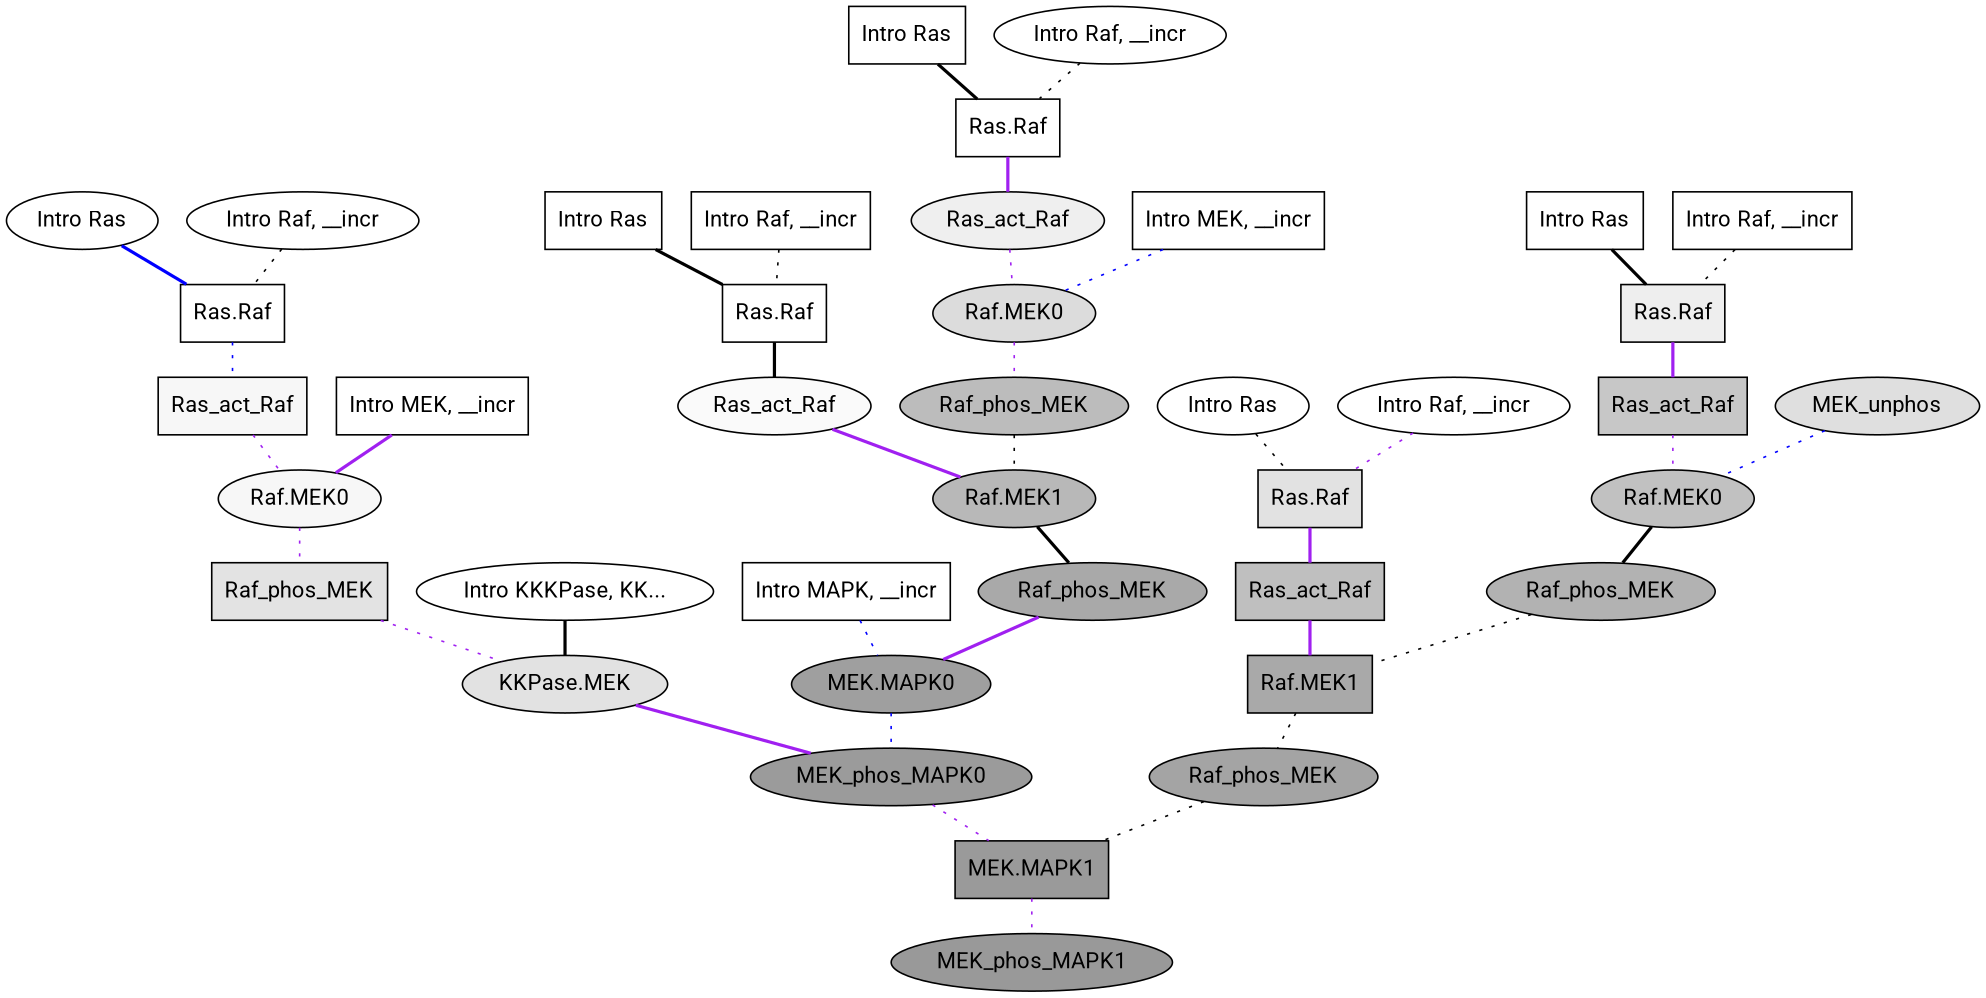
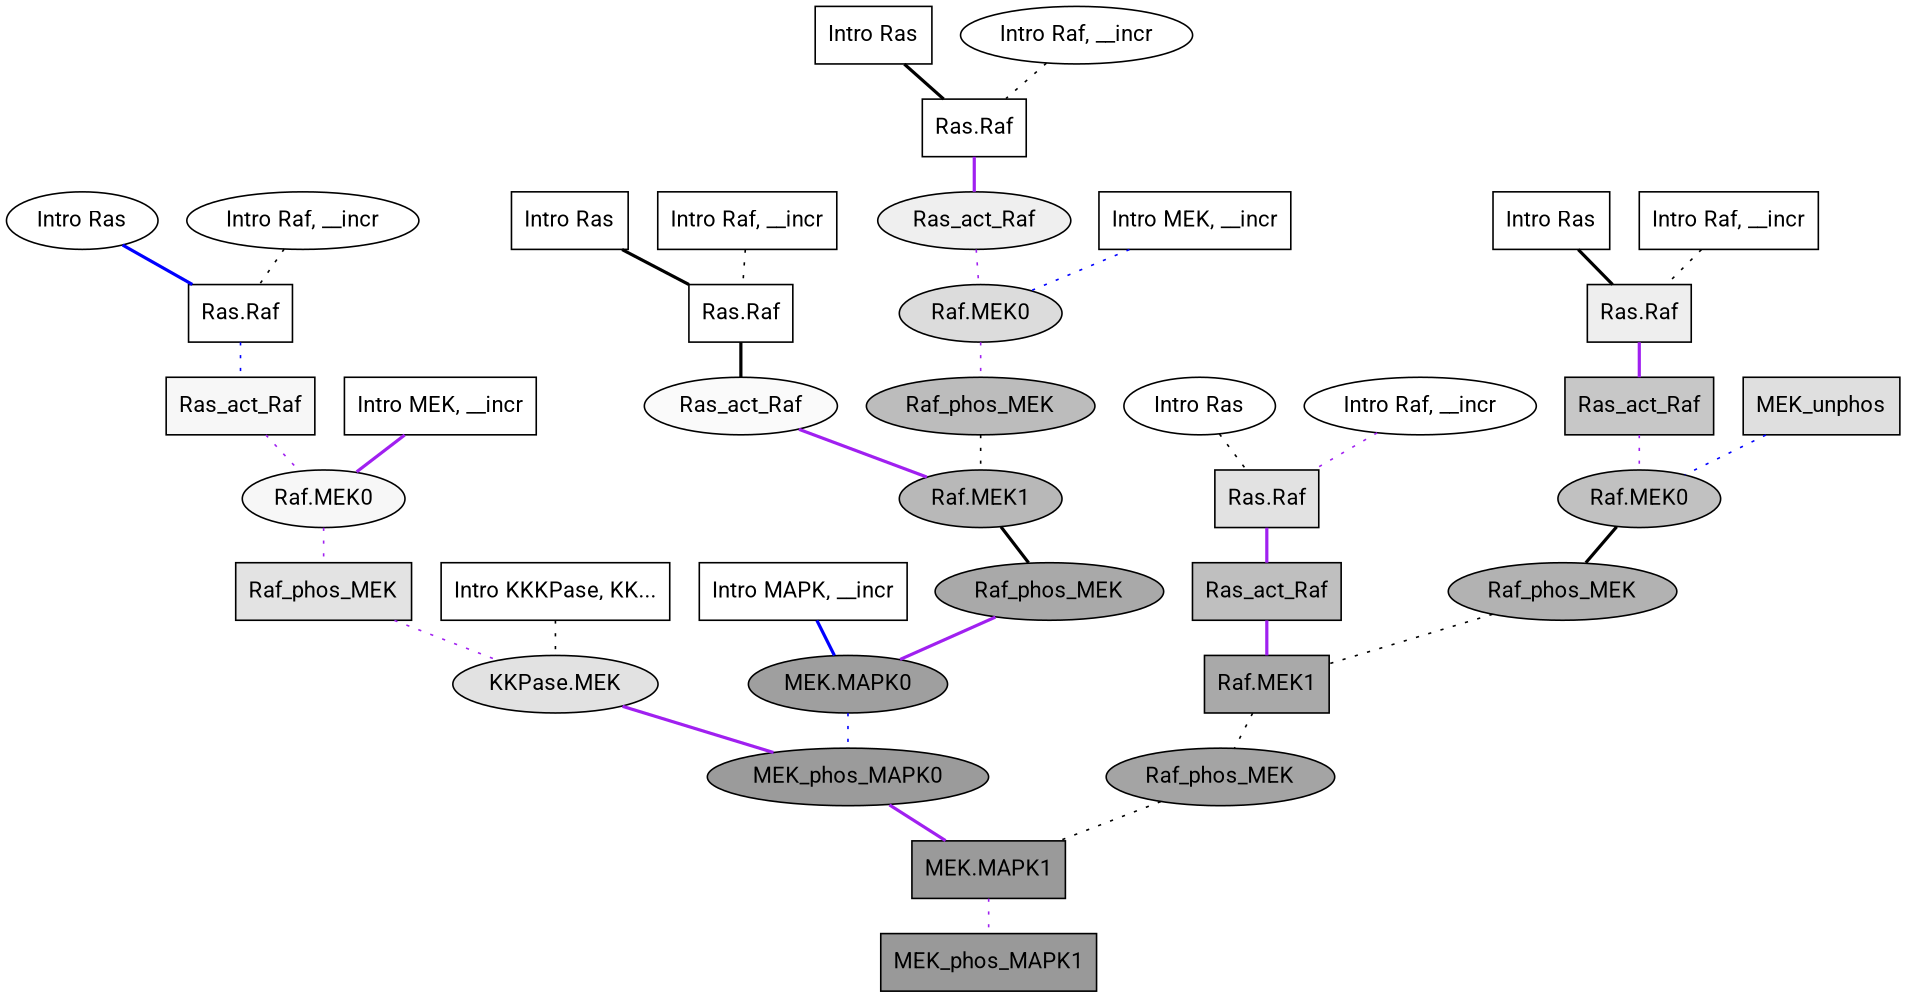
(1877, 406) -> (1821, 406)
(565, 591) -> (555, 591)
(565, 638) -> (555, 638)
(869, 638) -> (826, 638)
(961, 823) -> (917, 823)
(1032, 962) -> (989, 962)
